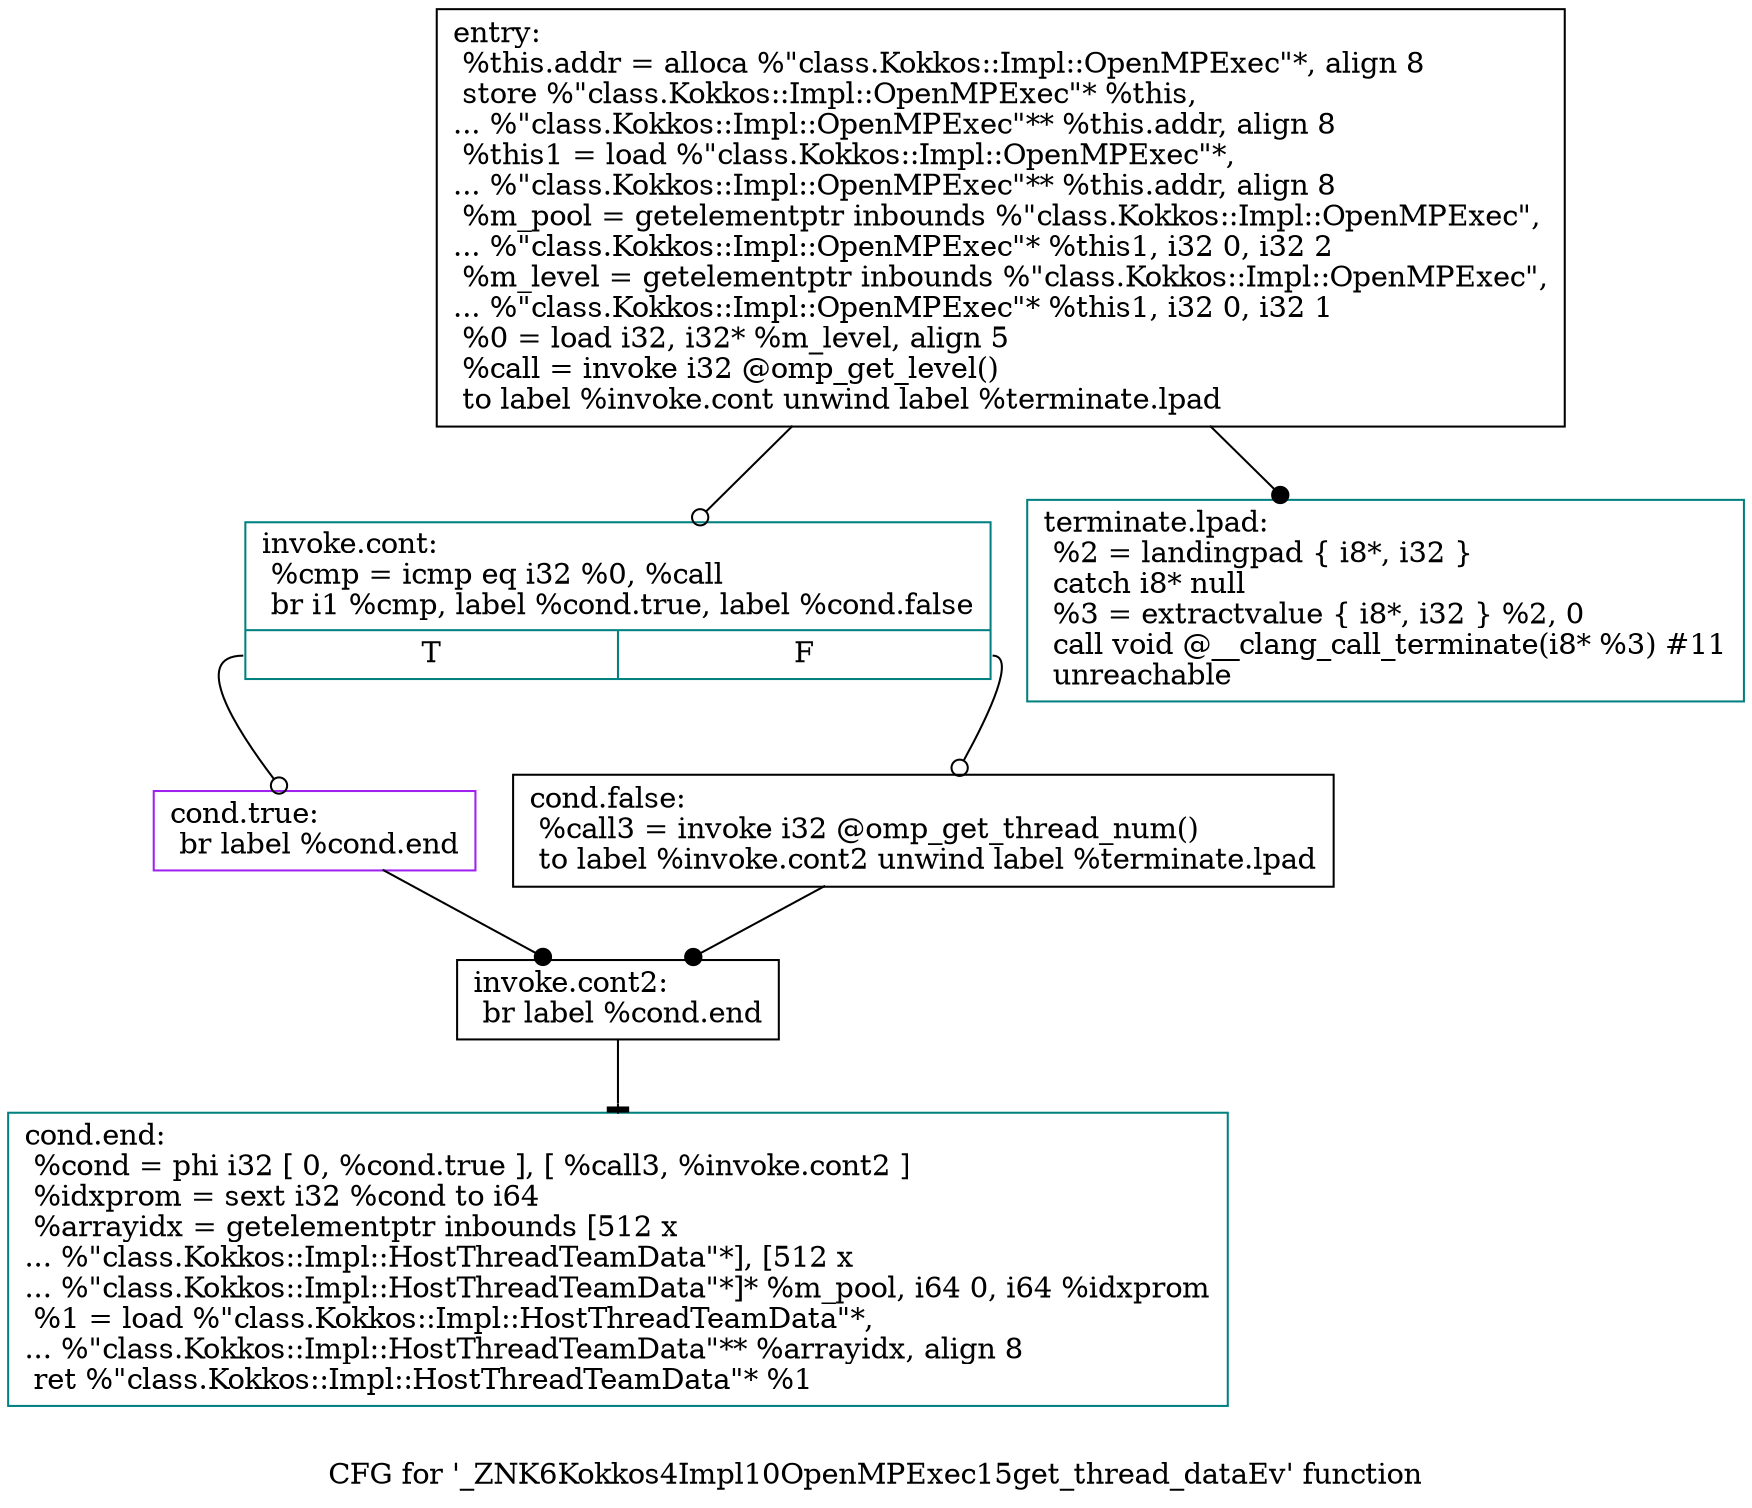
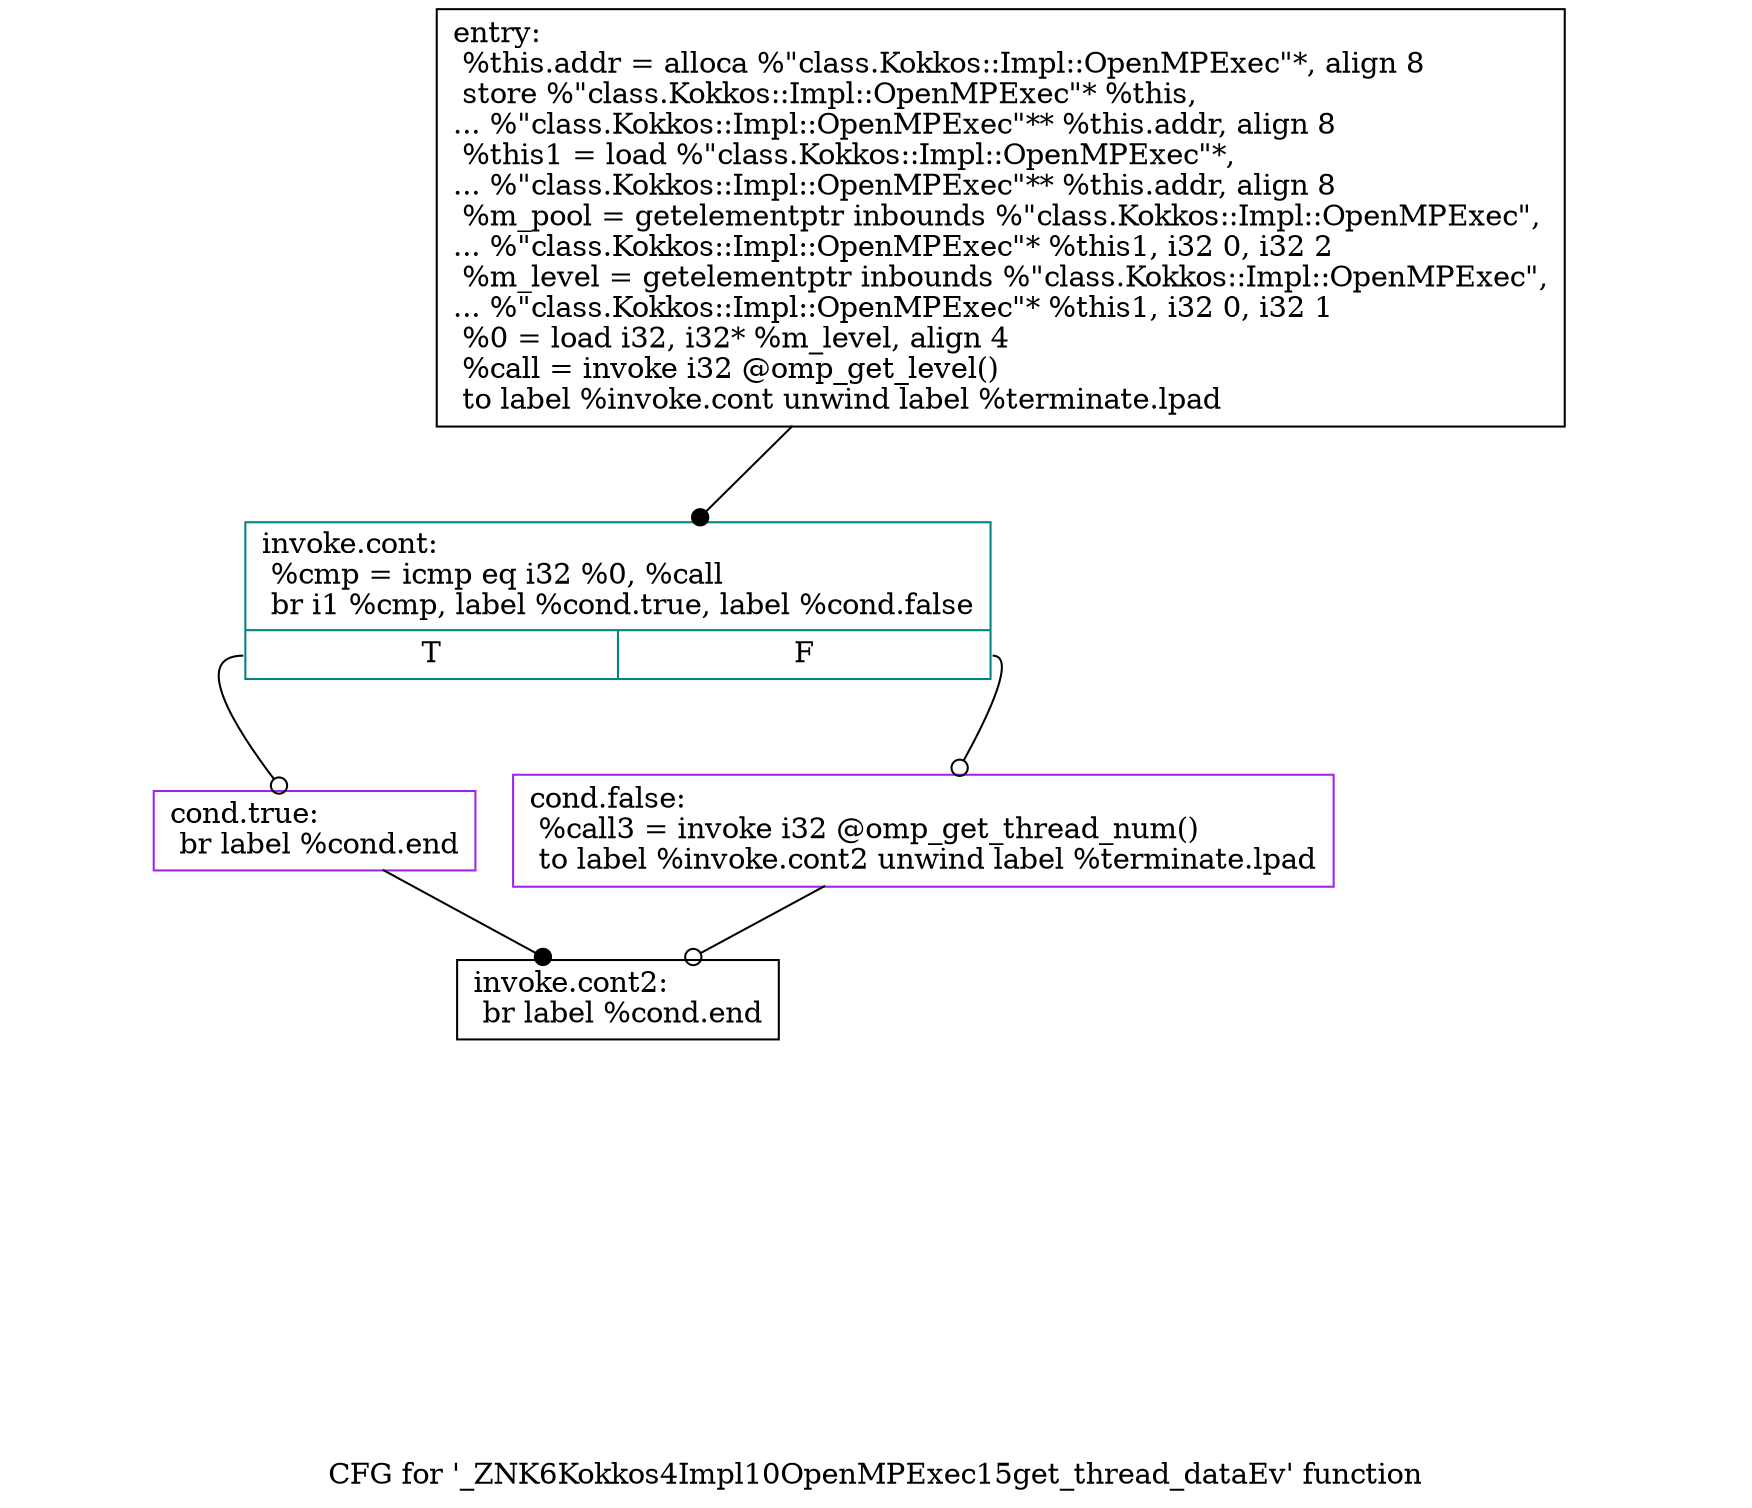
(732, 339) -> (732, 339)
(749, 469) -> (749, 469)
(1386, 601) -> none
(923, 831) -> (923, 831)
(763, 919) -> (763, 919)
(618, 1259) -> none
